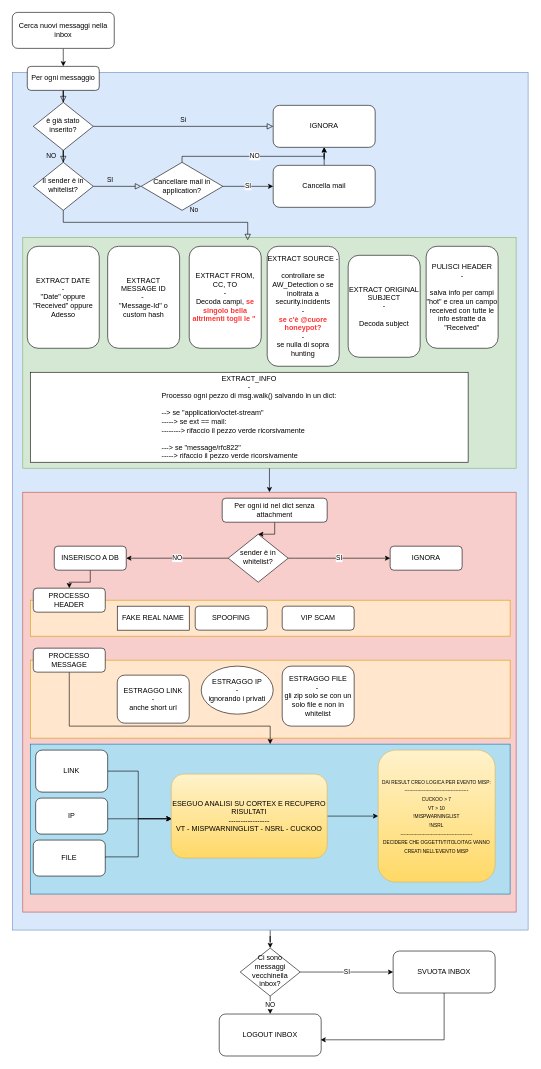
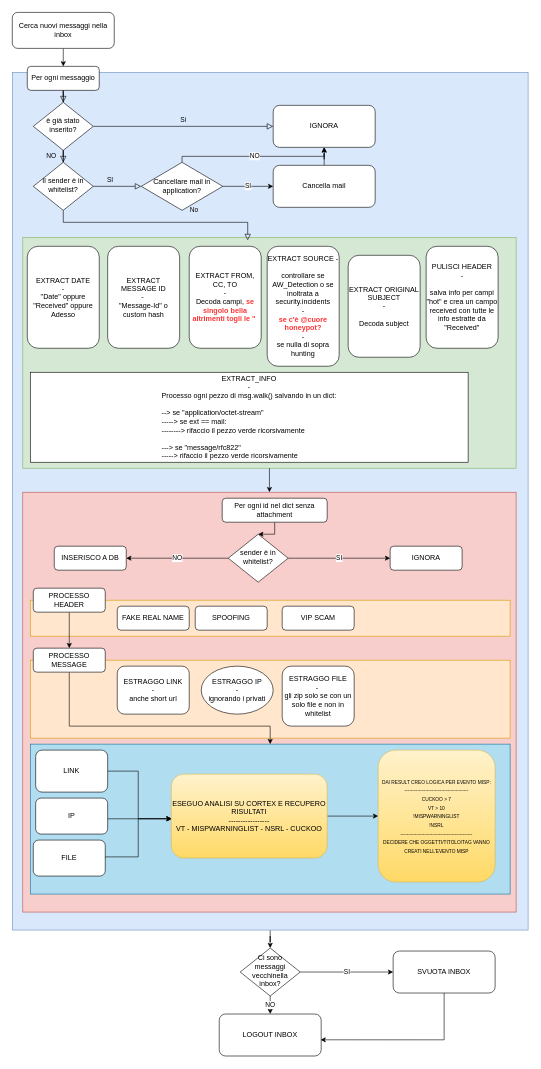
(70, 582) -> none
(153, 618) -> (153, 618)
none -> (69, 642)
(153, 699) -> (153, 690)
